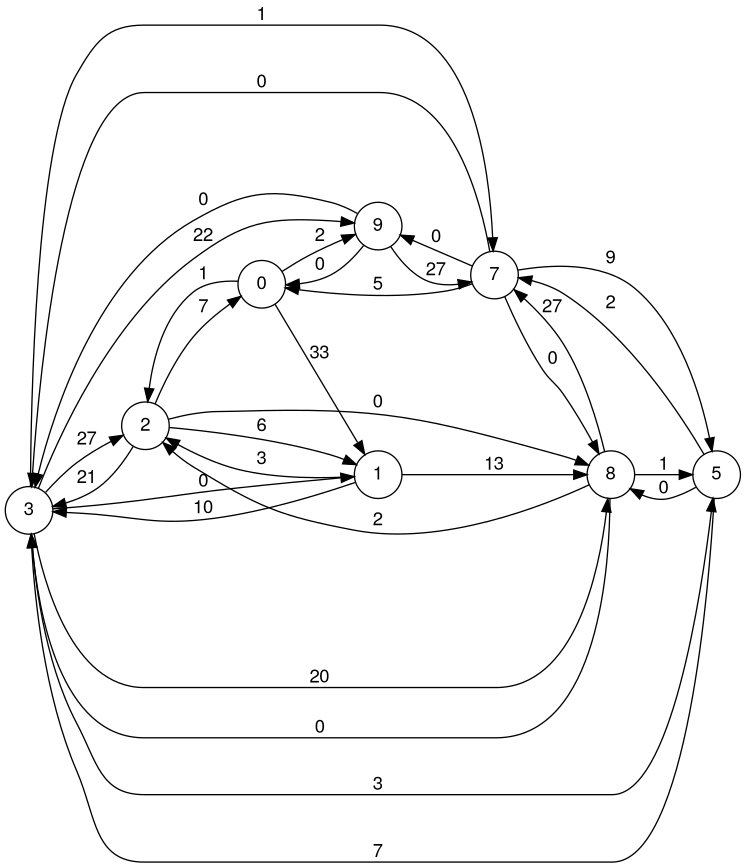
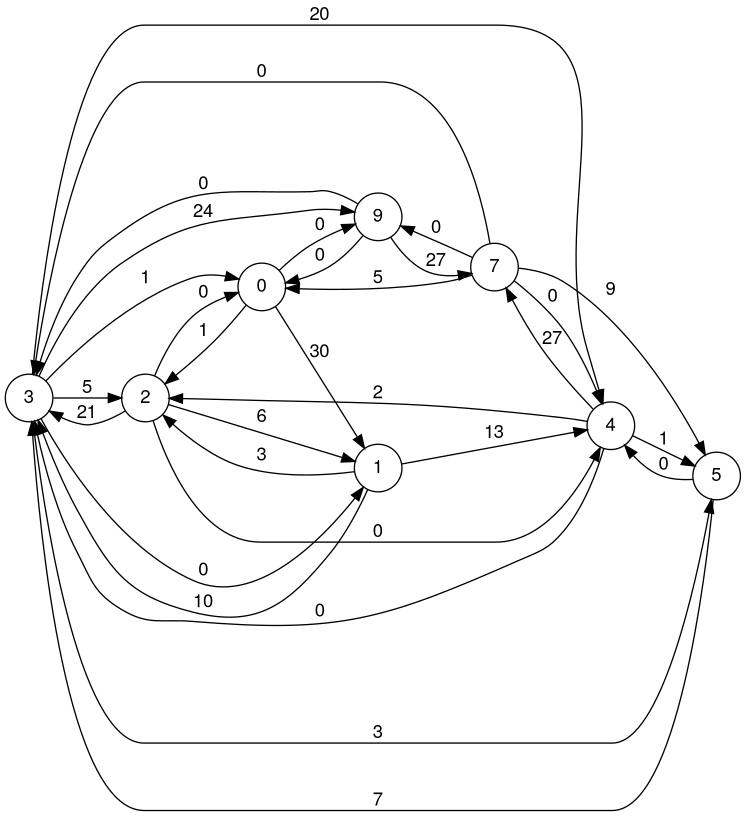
(141, 25) -> (127, 311)
(204, 236) -> (204, 212)
(320, 236) -> (320, 225)
(204, 307) -> (204, 293)
(631, 353) -> none
(320, 354) -> (320, 352)
(87, 440) -> (87, 388)
(611, 475) -> (611, 426)
